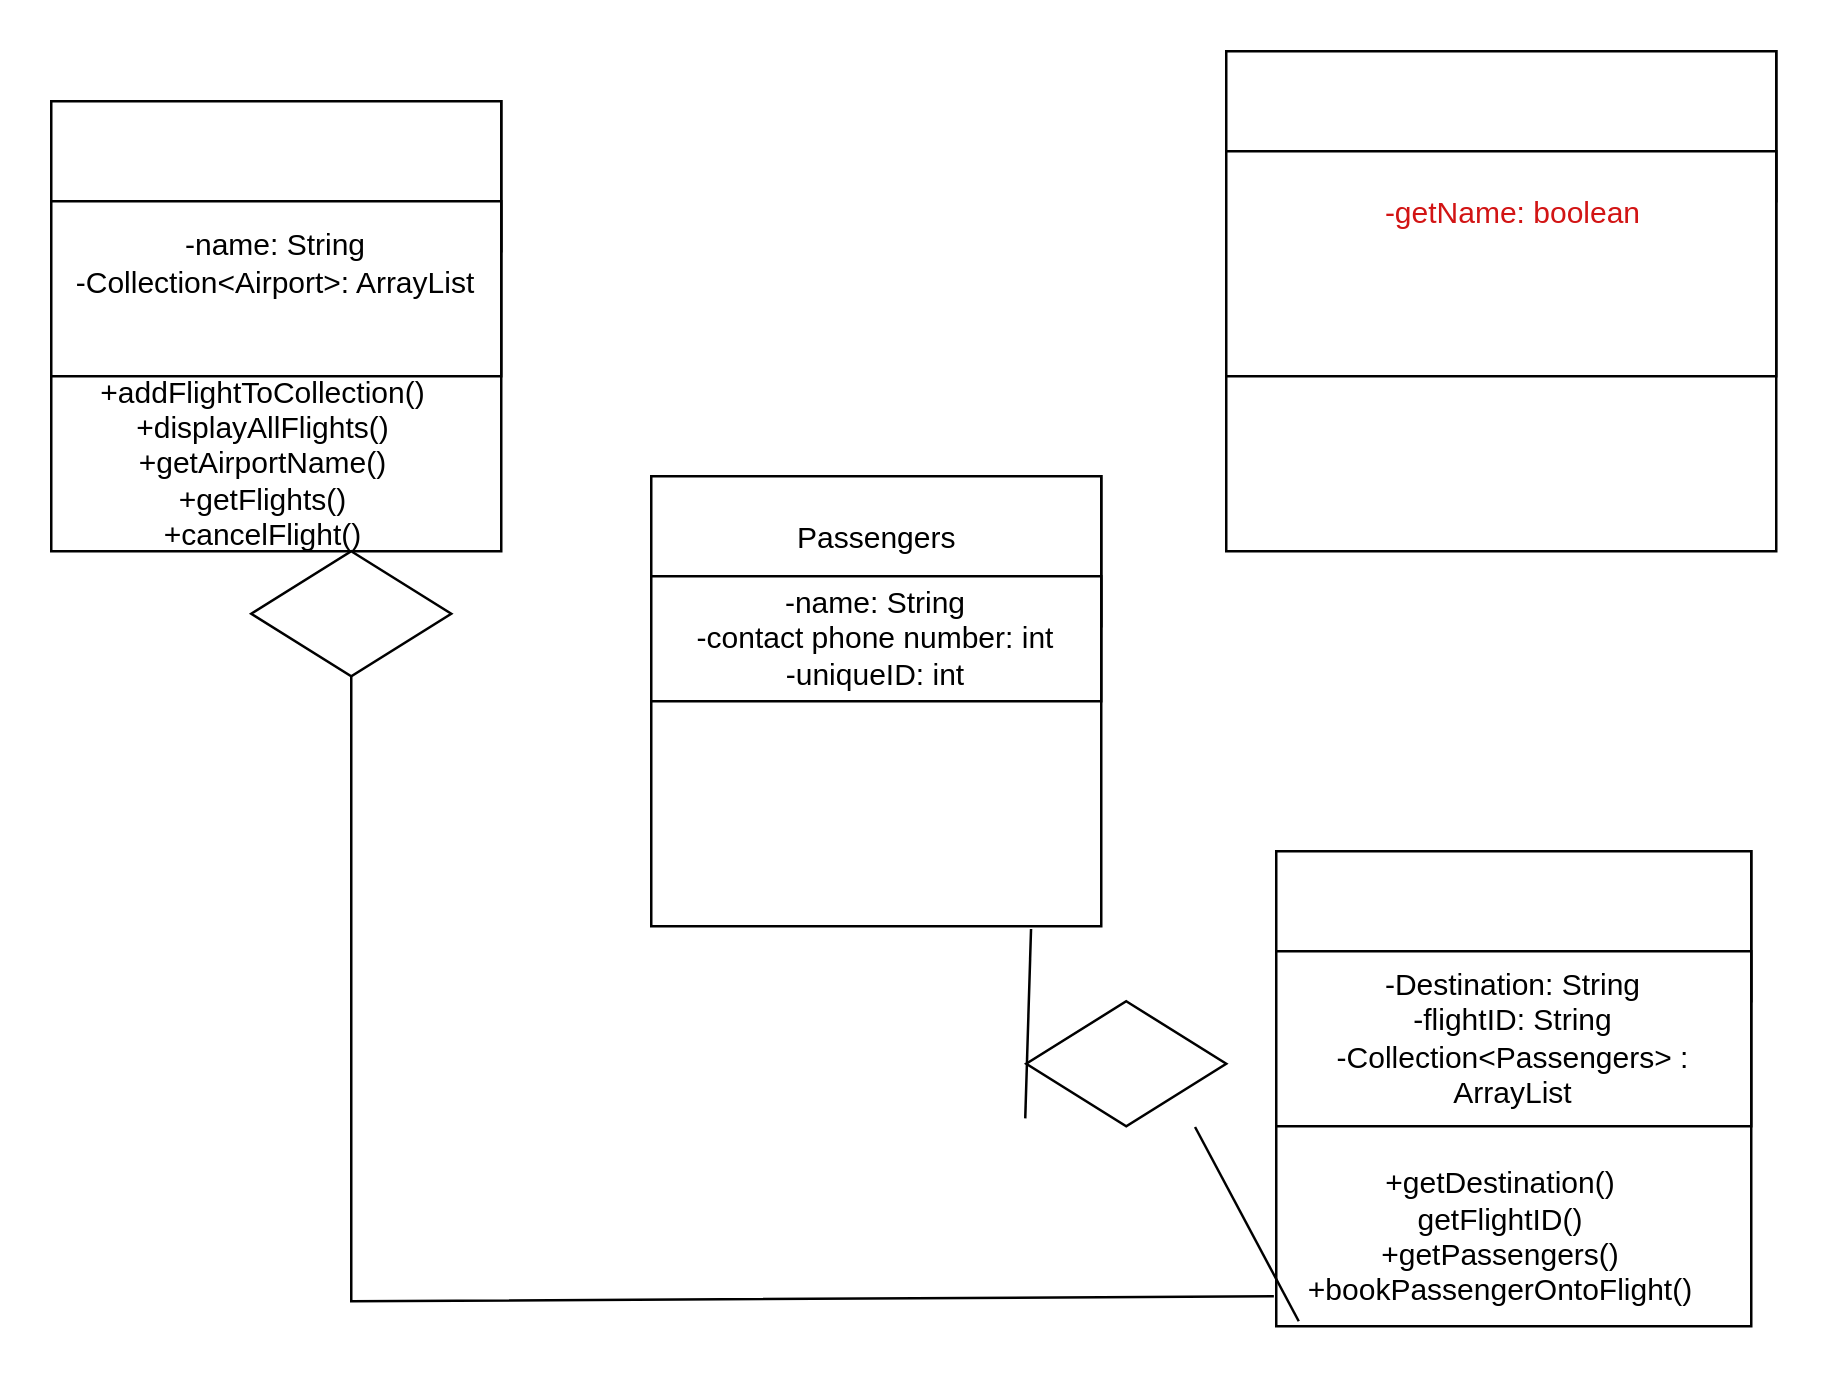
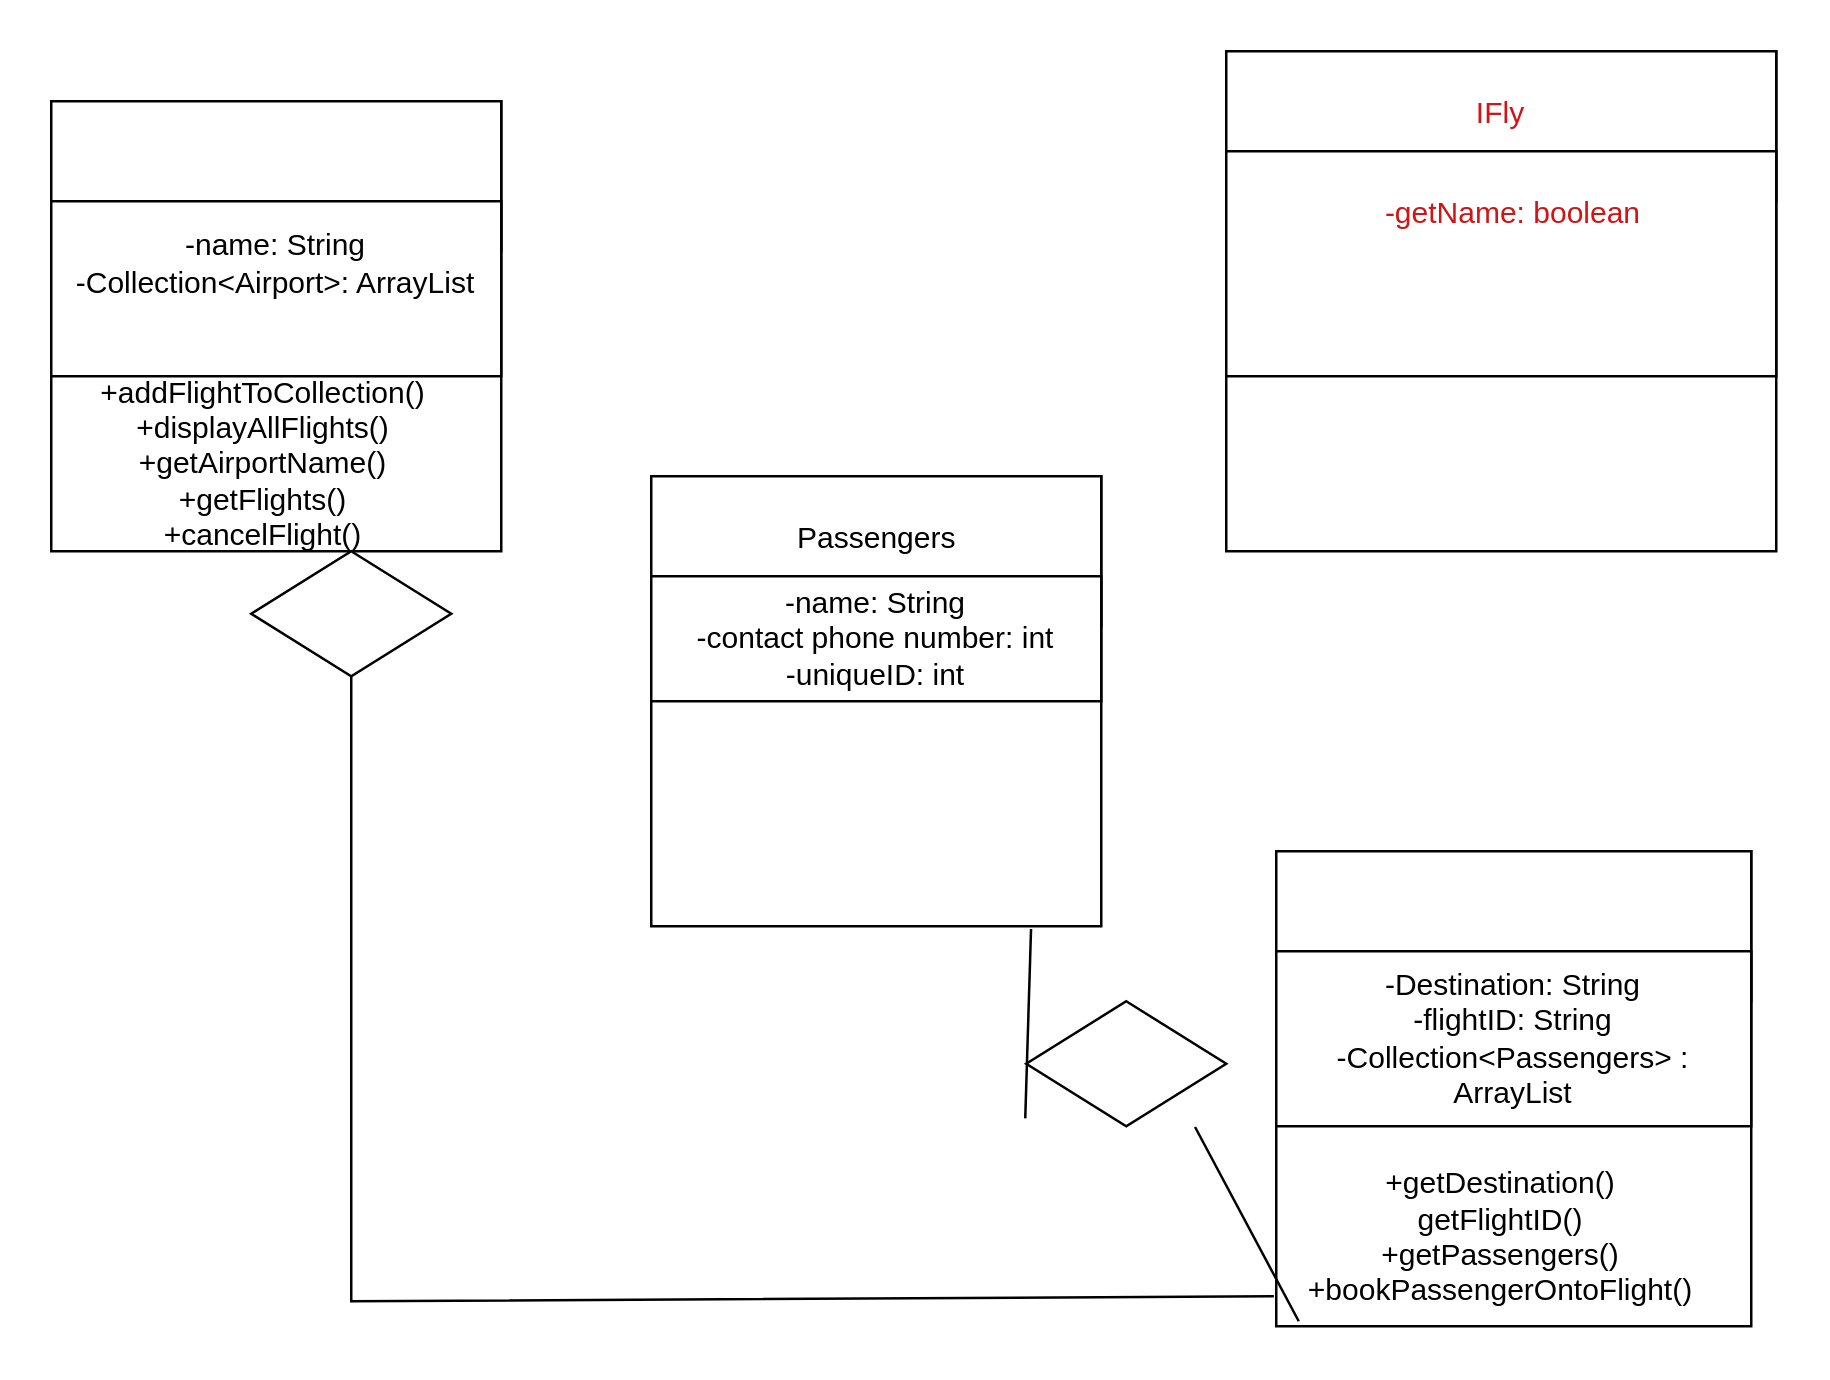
none -> (1501, 114)
